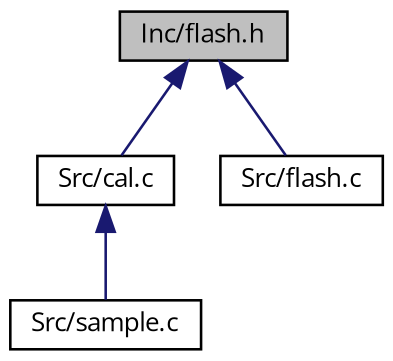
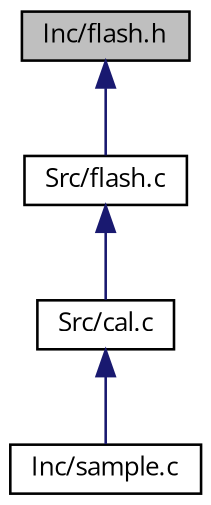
(147, 119) -> (106, 266)
(106, 325) -> (106, 469)
